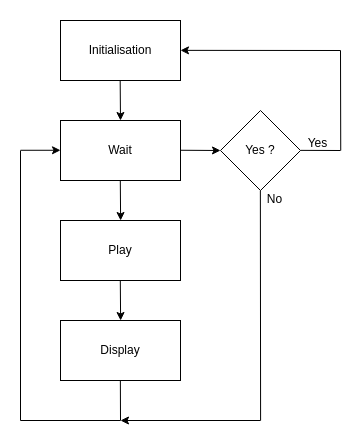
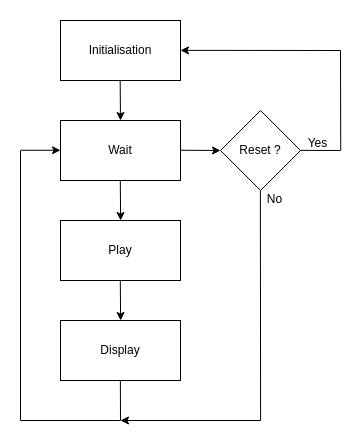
(261, 151) -> (261, 151)
